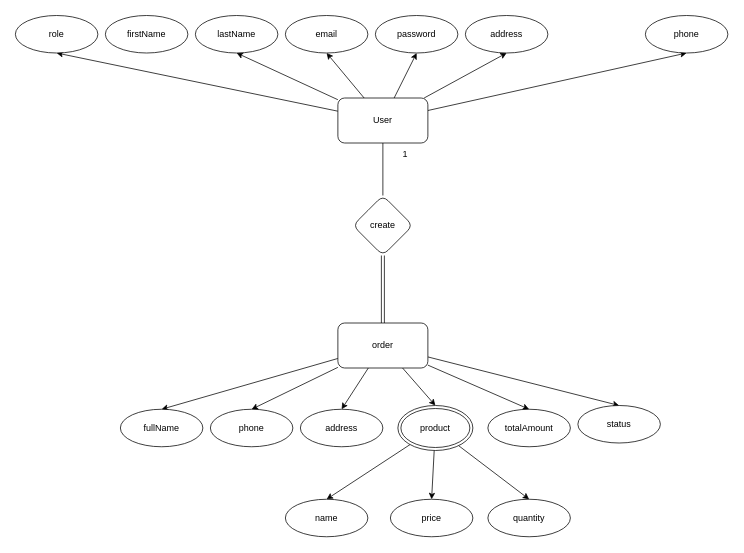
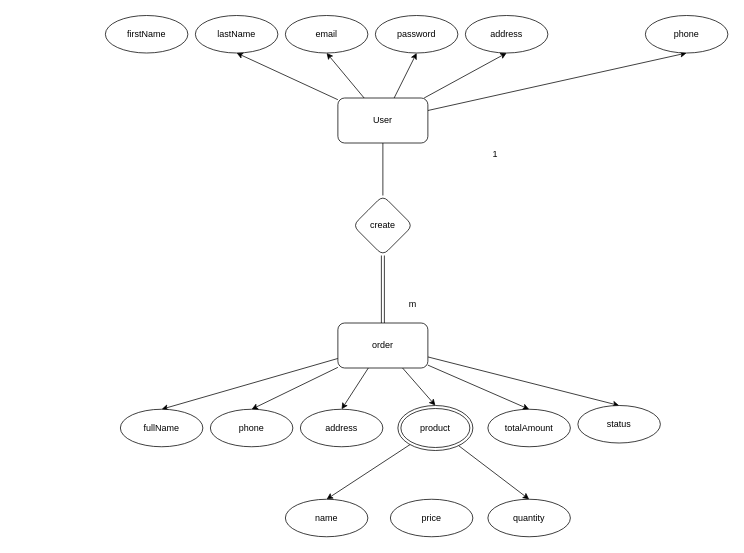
(57, 34) -> none
(200, 82) -> none
(405, 154) -> (495, 154)
none -> (413, 304)
(433, 474) -> none
